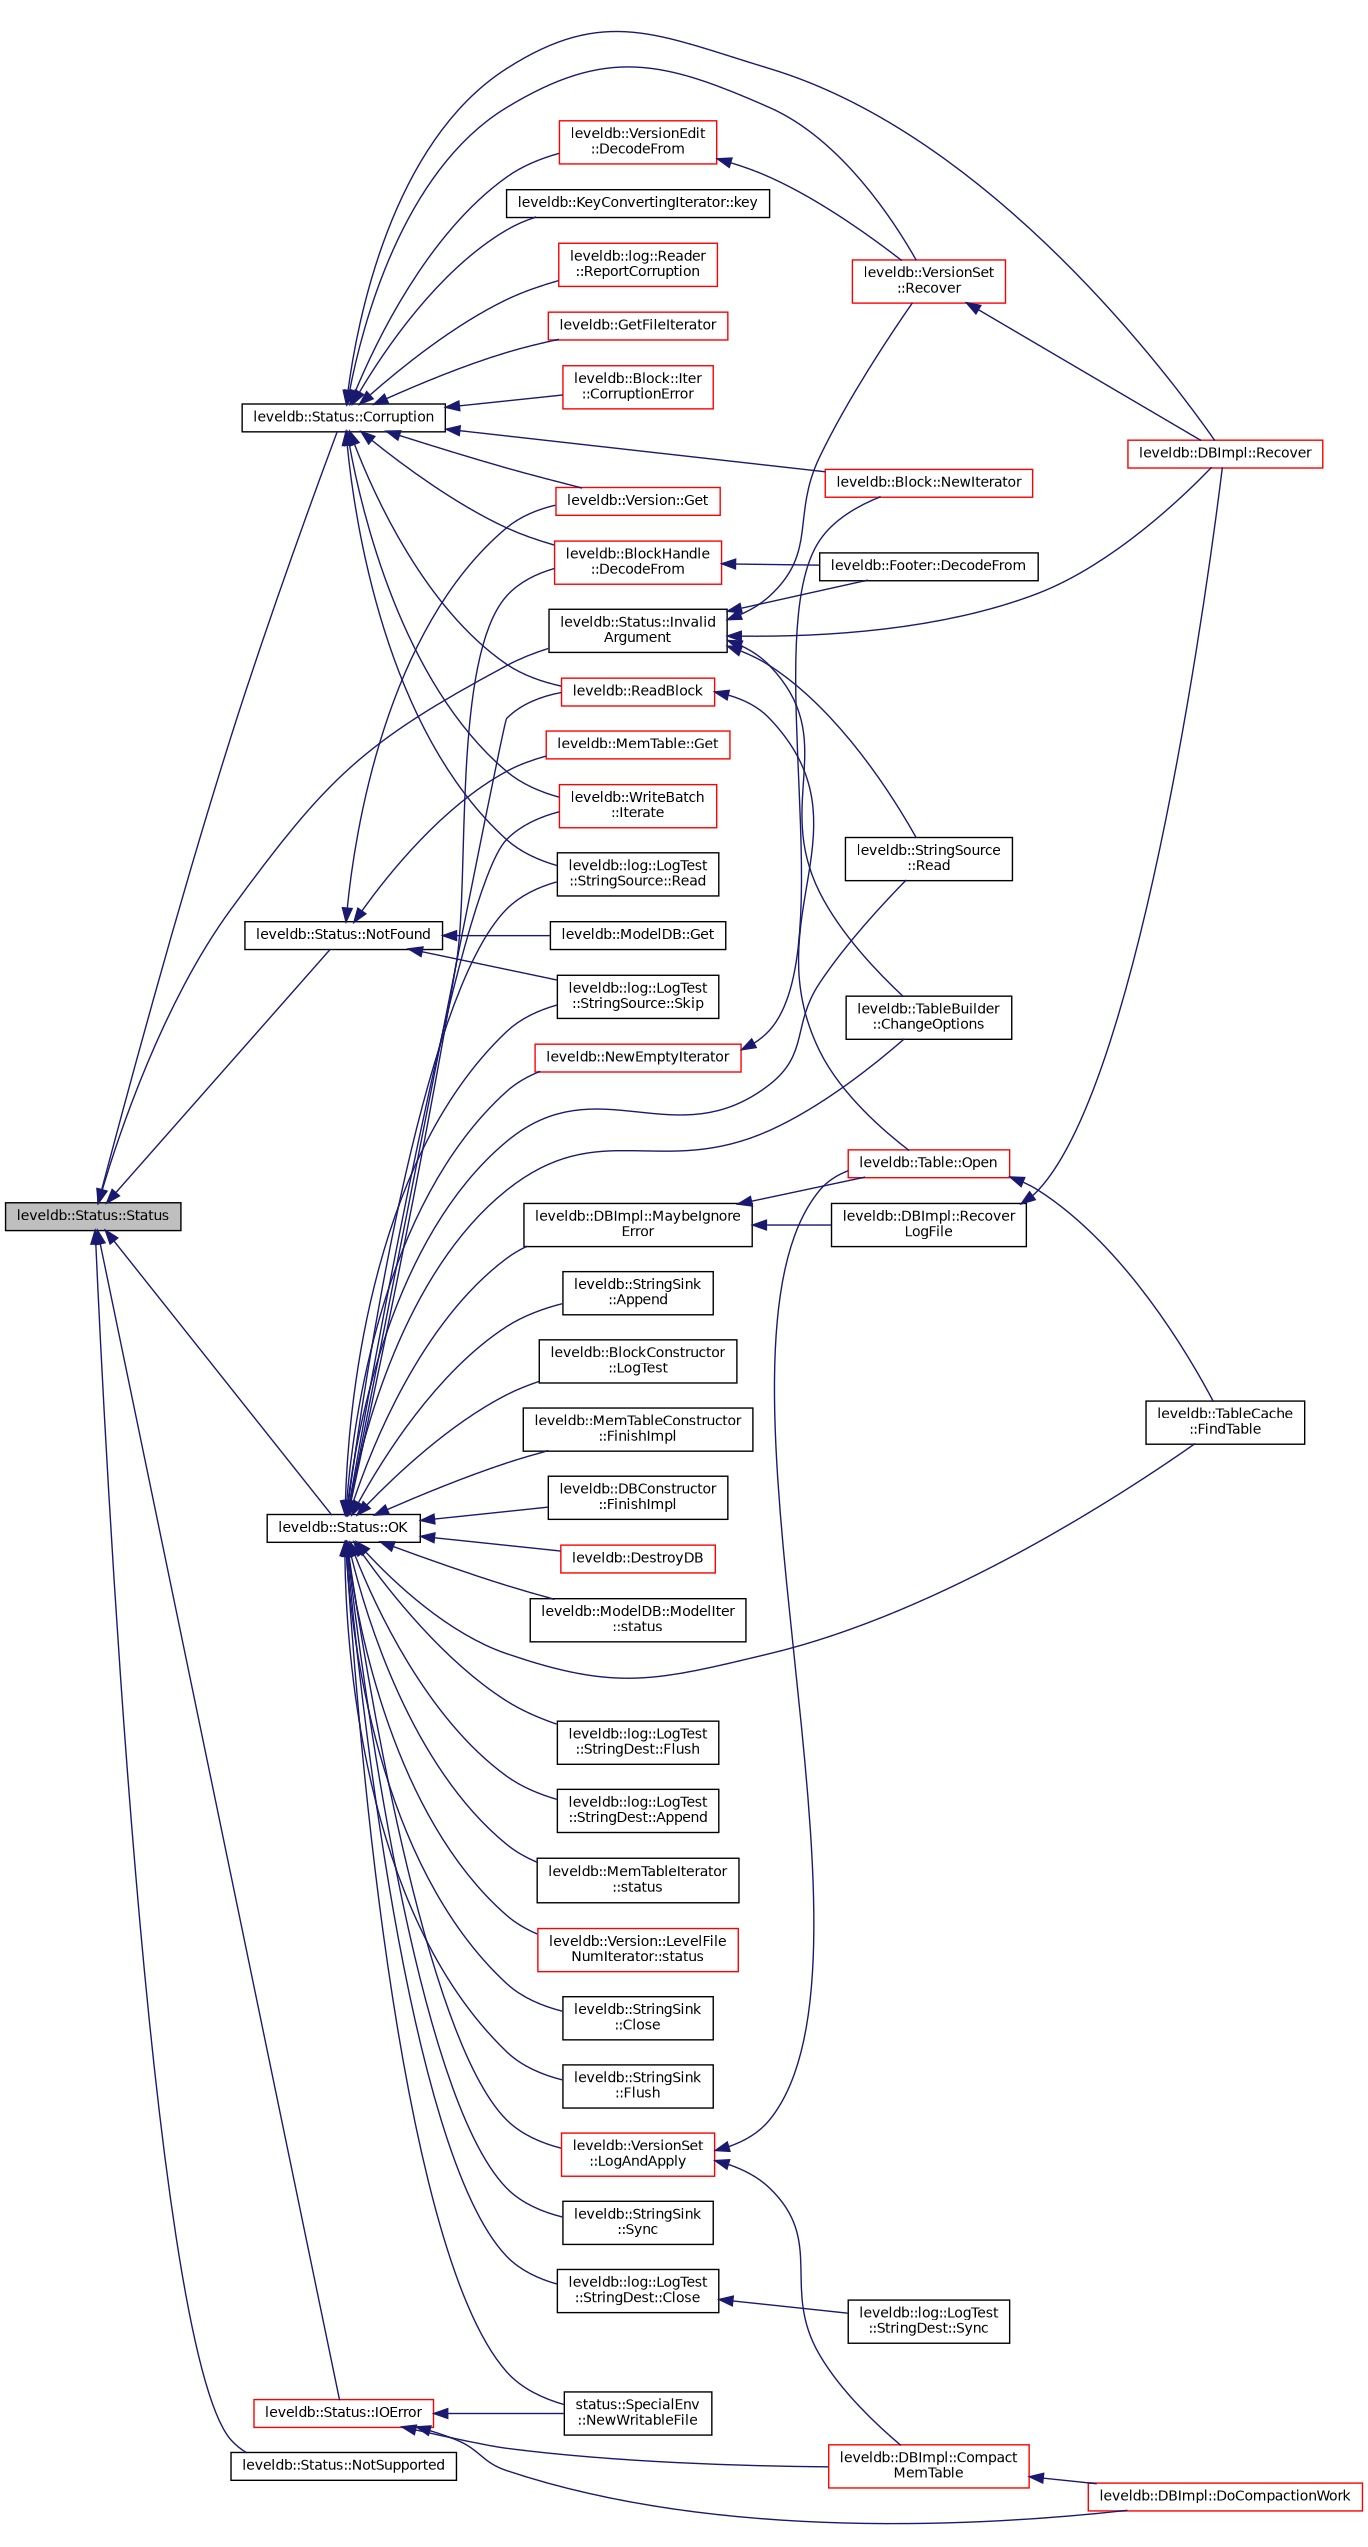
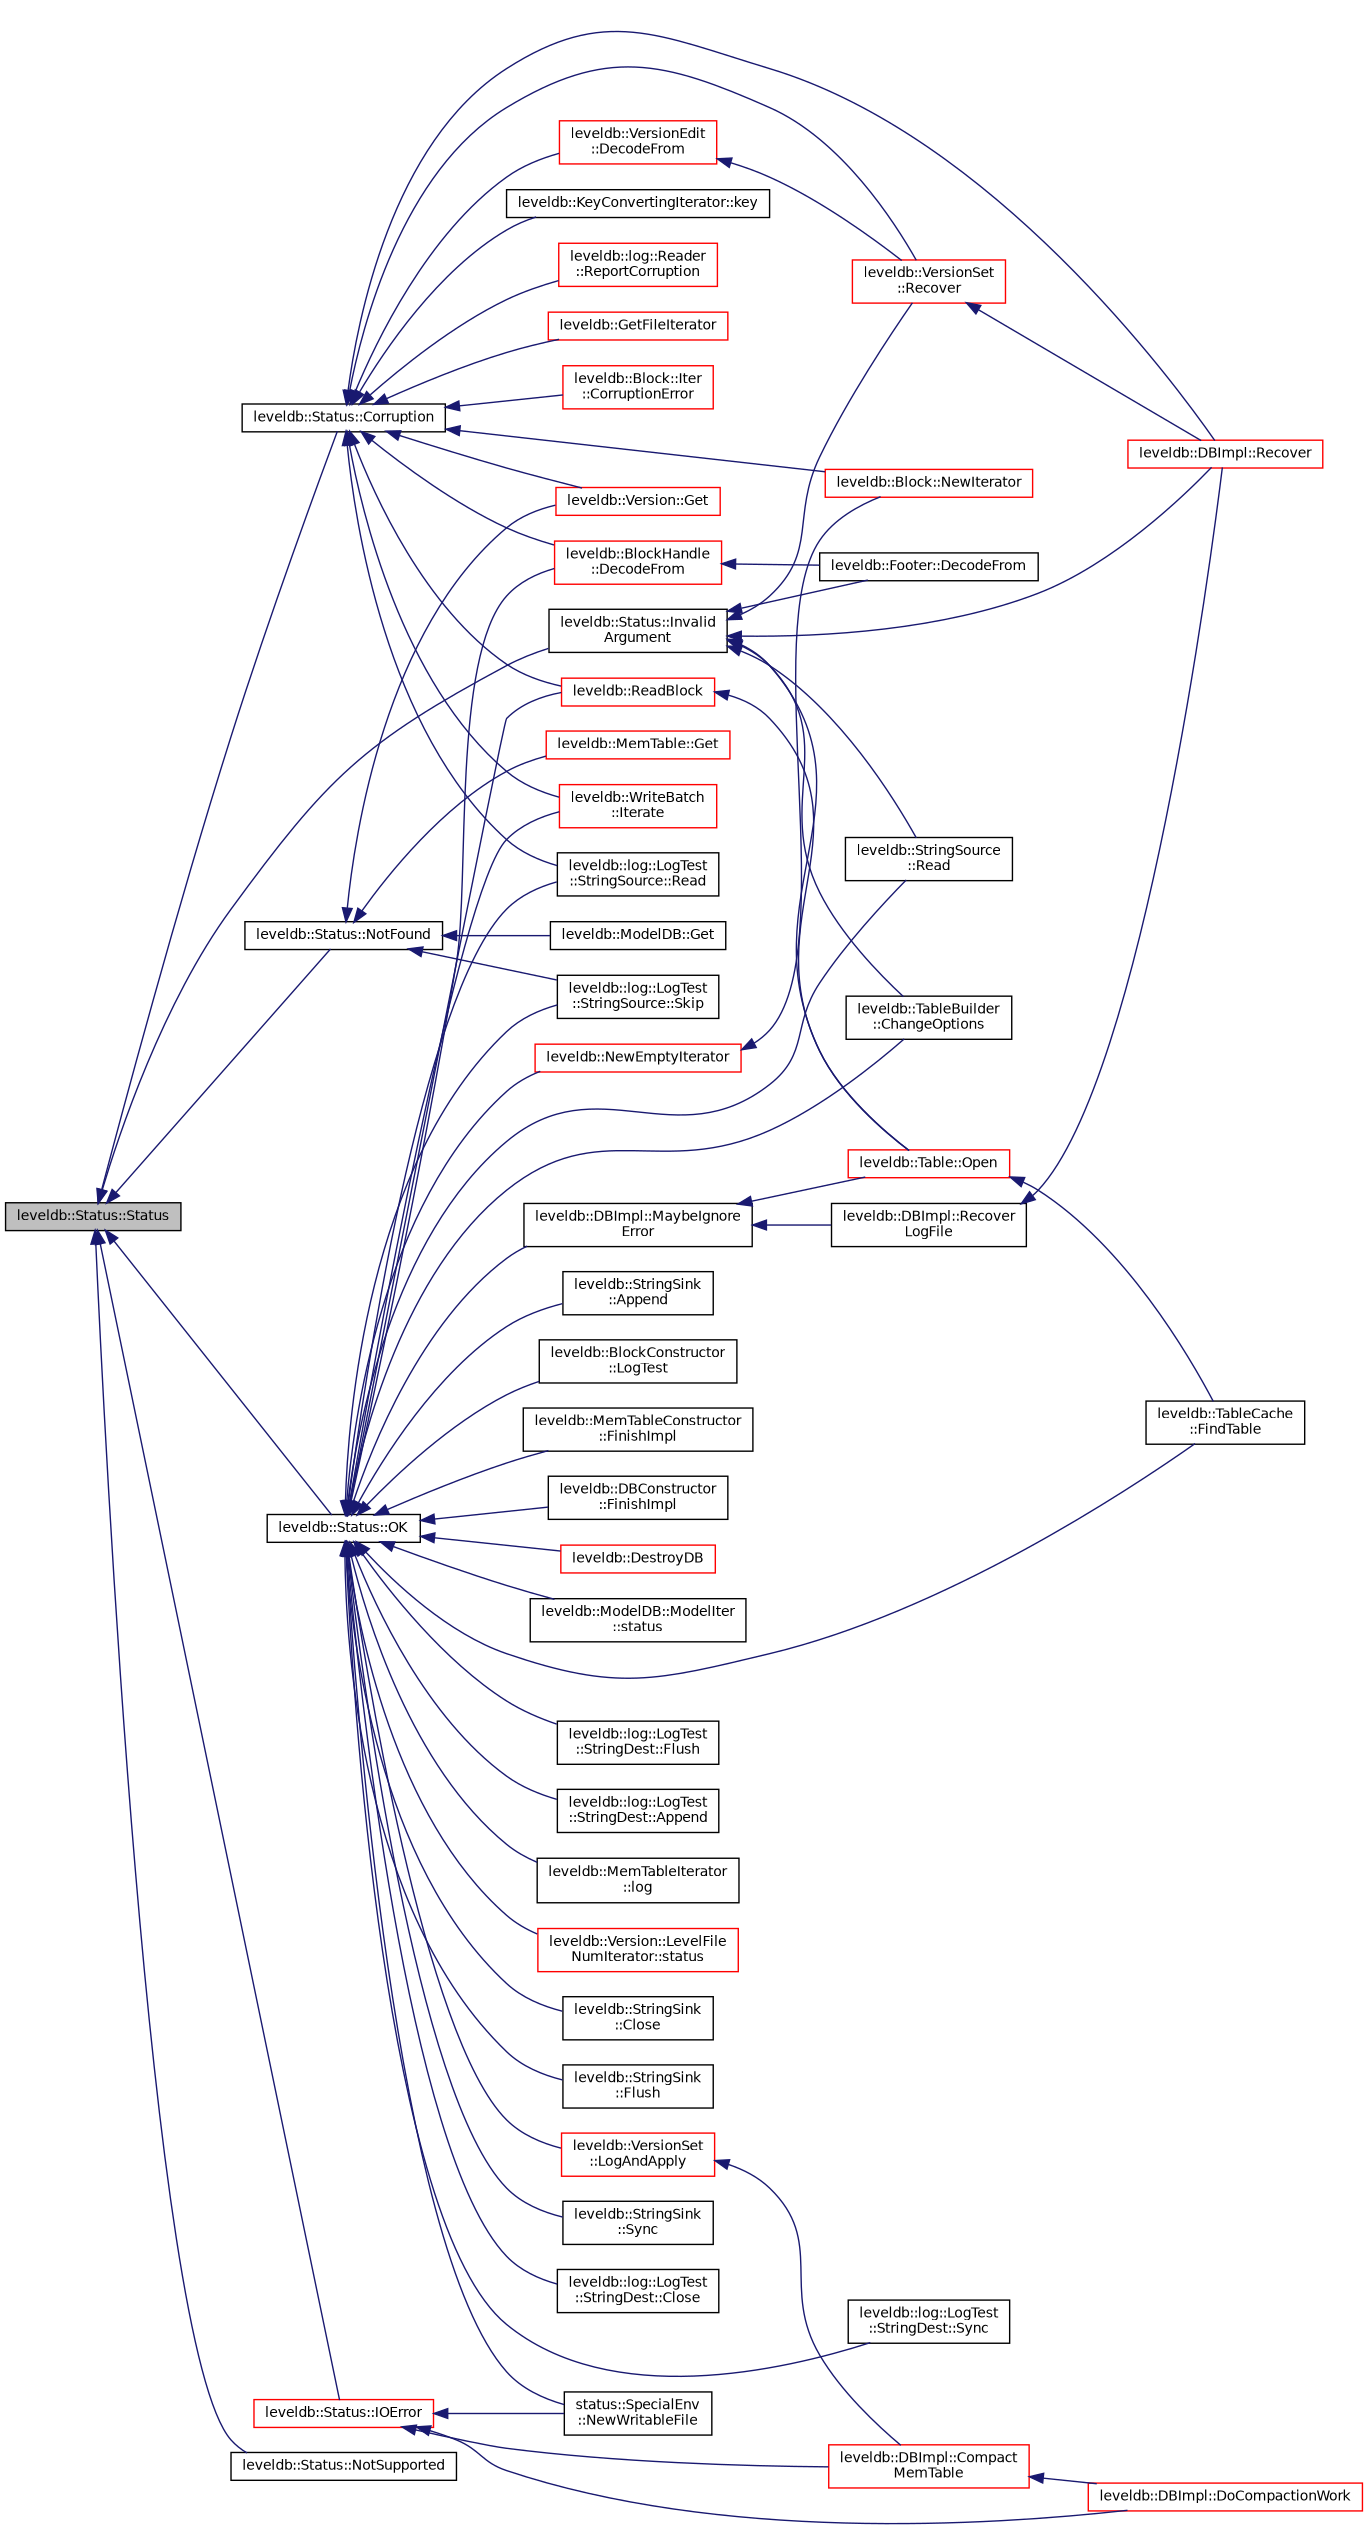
(795, 1662) -> (815, 775)
(638, 1881) -> (638, 1881)
(790, 2307) -> (470, 2275)
